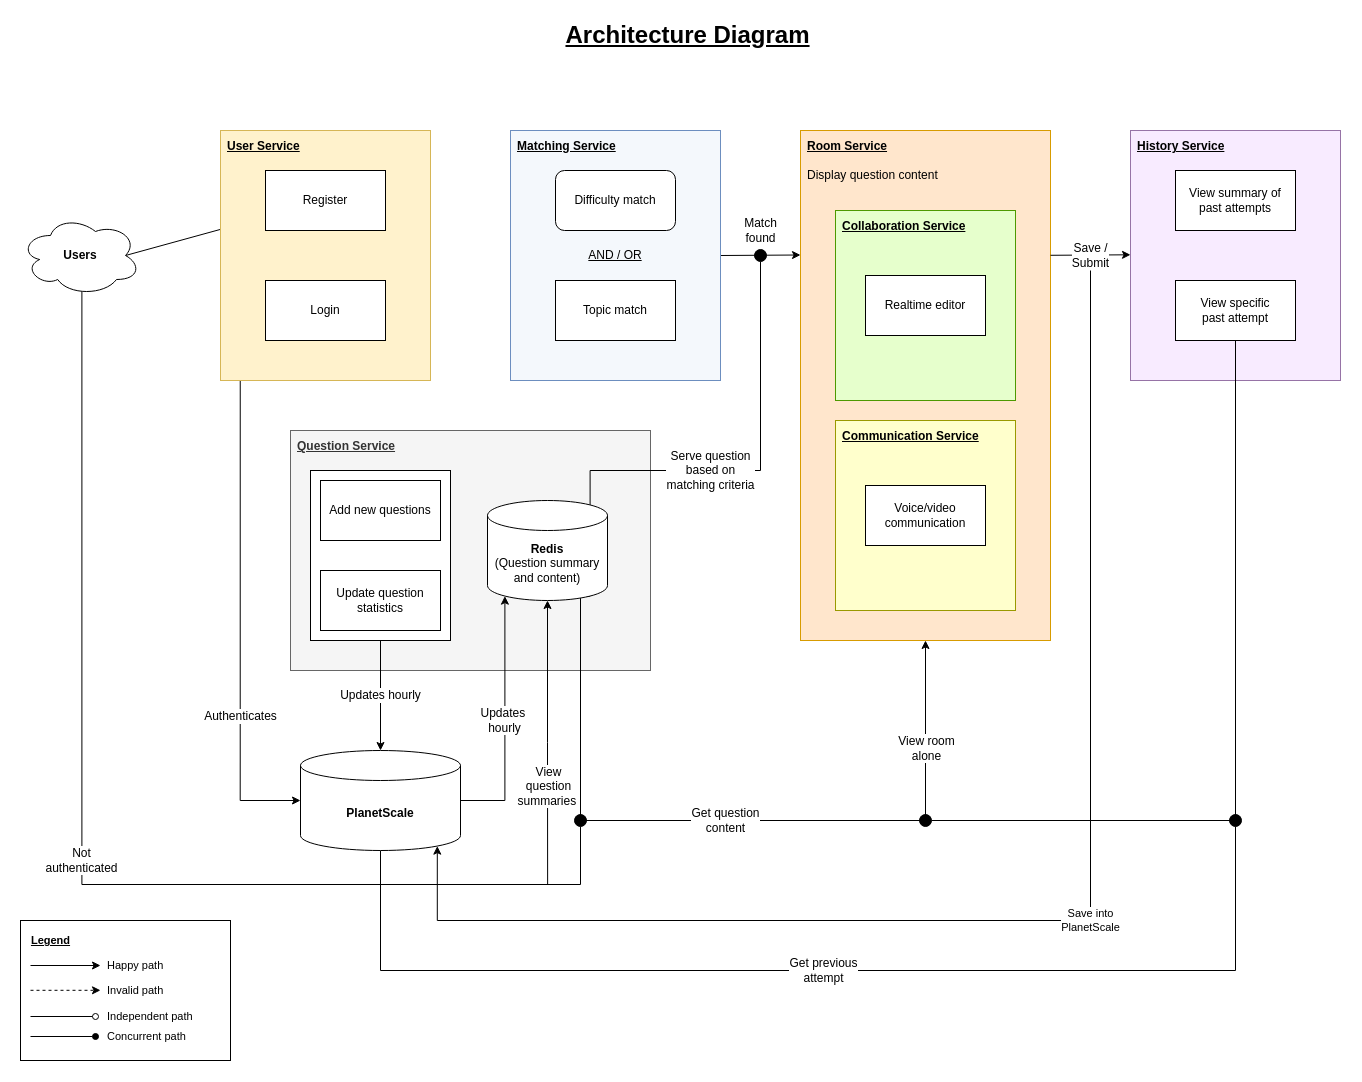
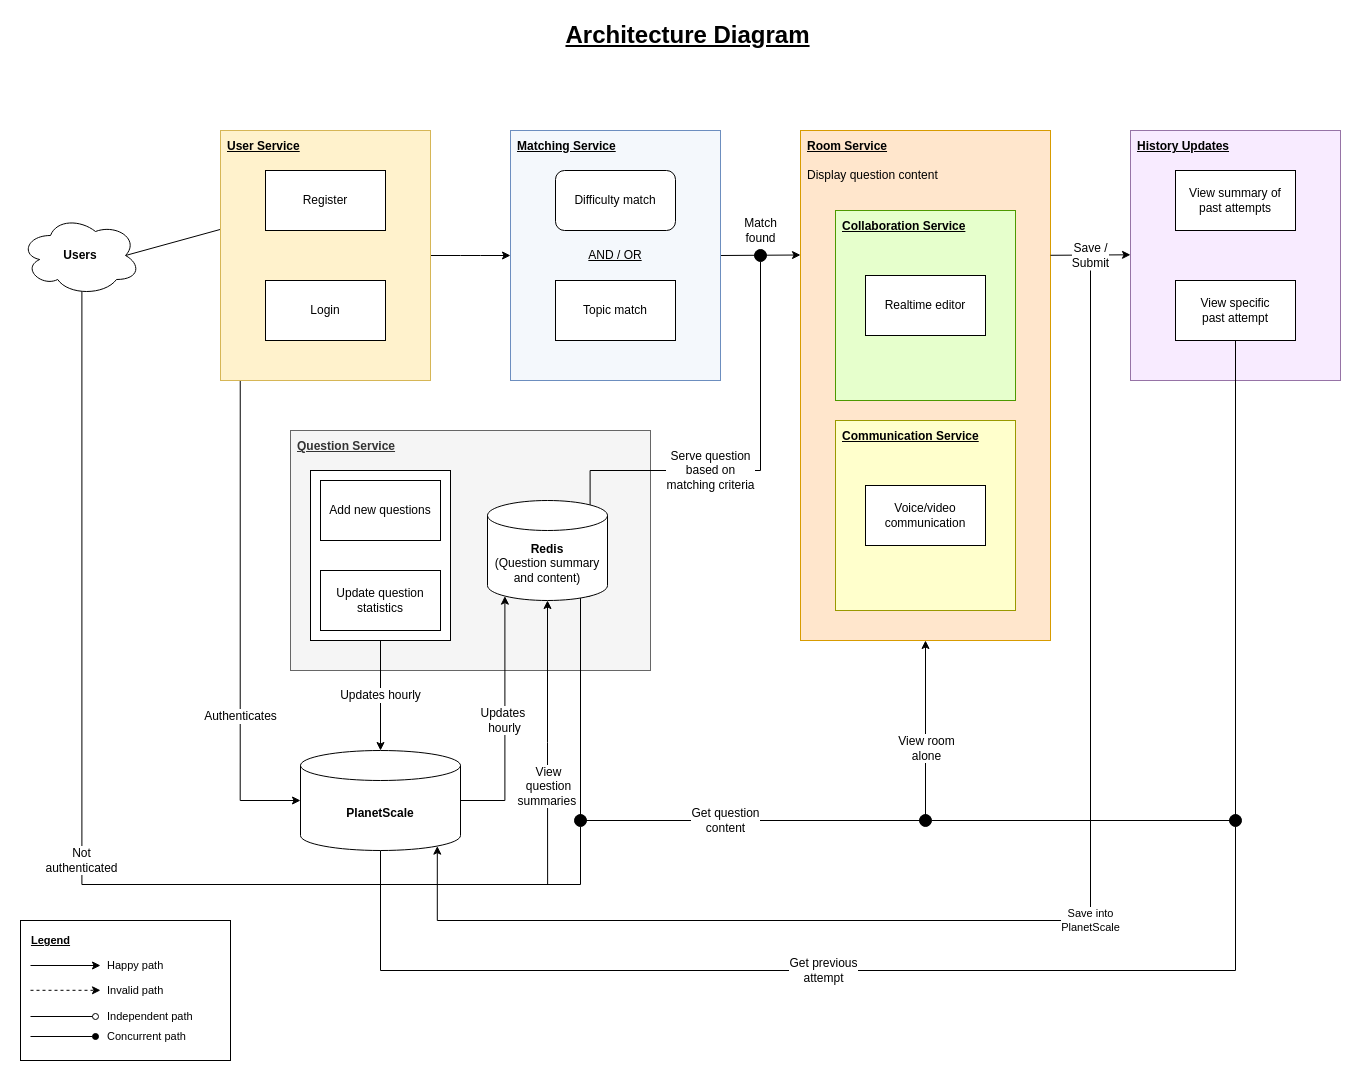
(1183, 147) -> (1185, 147)
none -> (467, 256)
